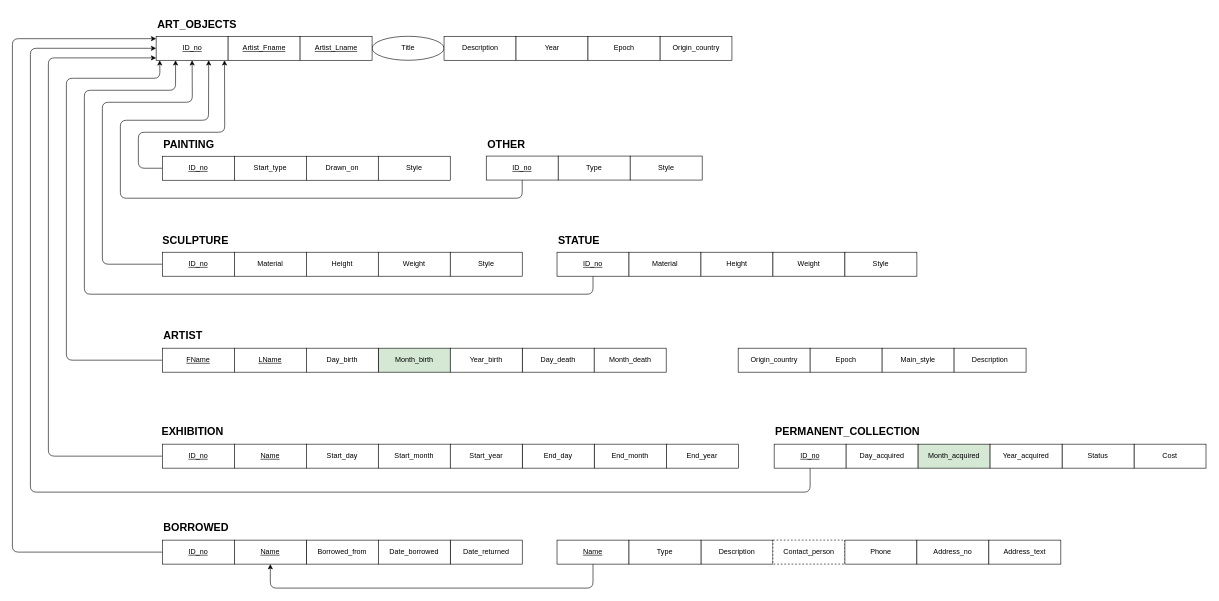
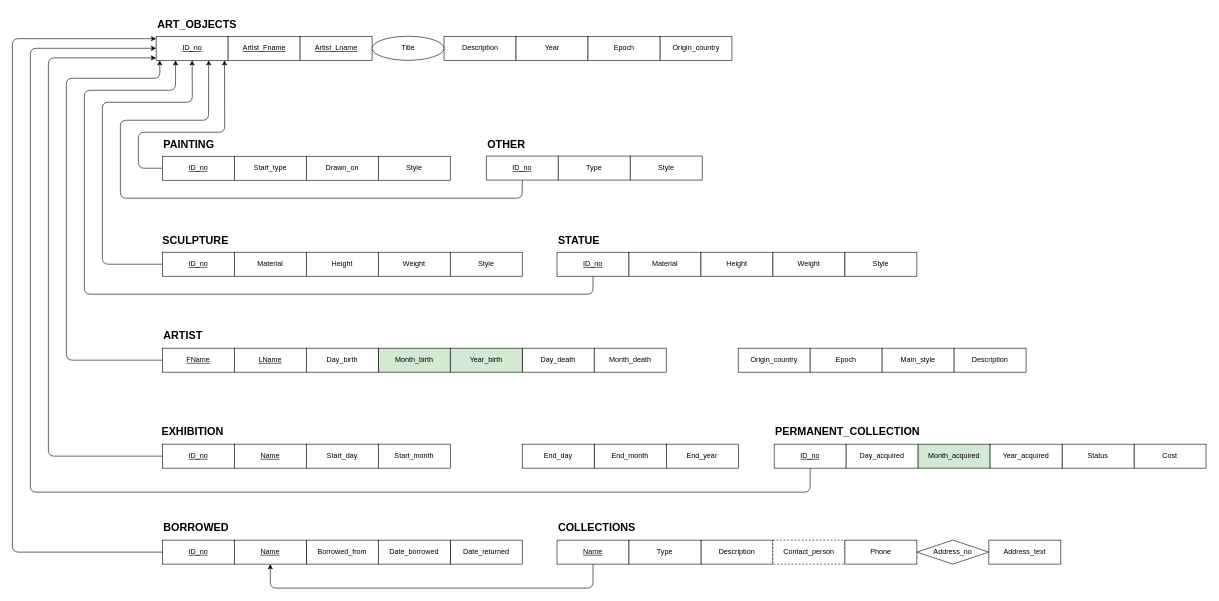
(486, 360) -> (486, 360)
(486, 456) -> none
none -> (635, 528)
(953, 552) -> (953, 552)
